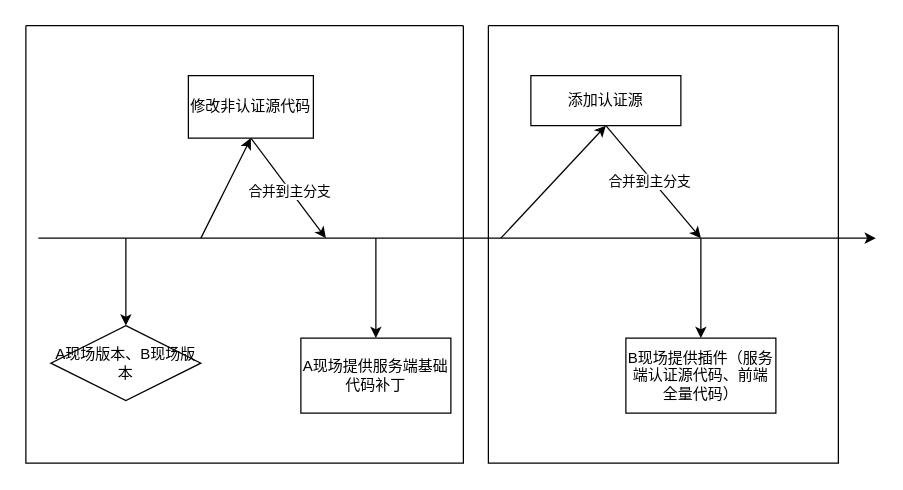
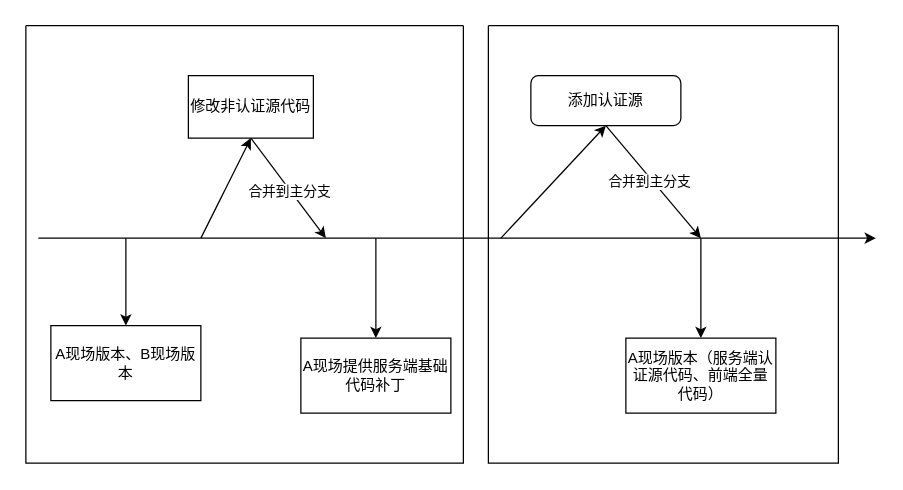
(606, 101) -> (606, 101)
(126, 363) -> (126, 363)
(701, 376) -> (701, 376)
